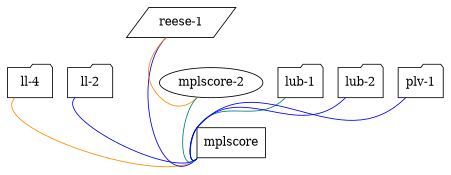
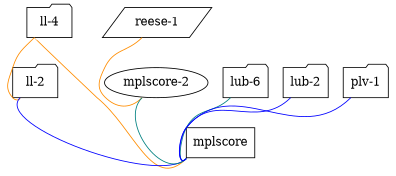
none -> (12, 69)
(300, 83) -> (246, 83)
(150, 115) -> none
